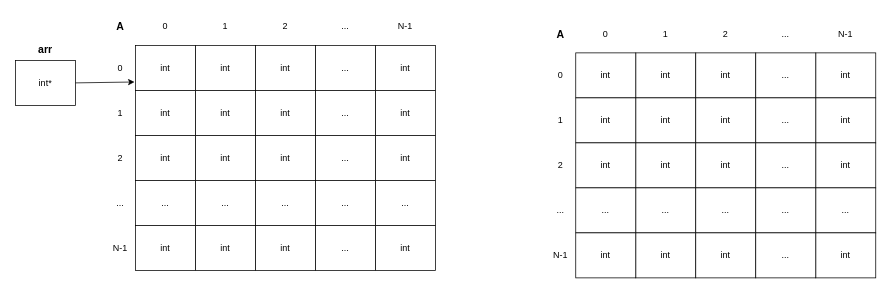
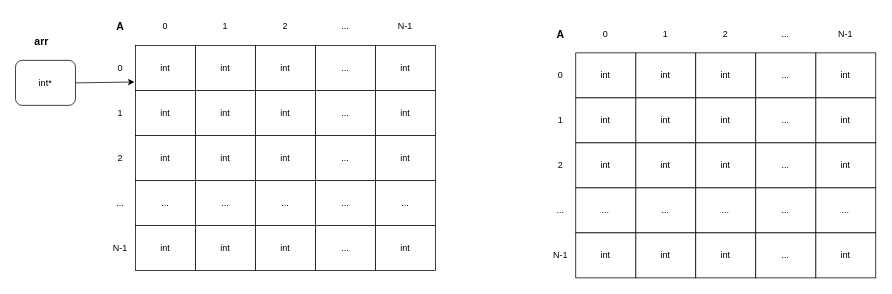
(45, 49) -> (42, 42)
(45, 83) -> (45, 83)
